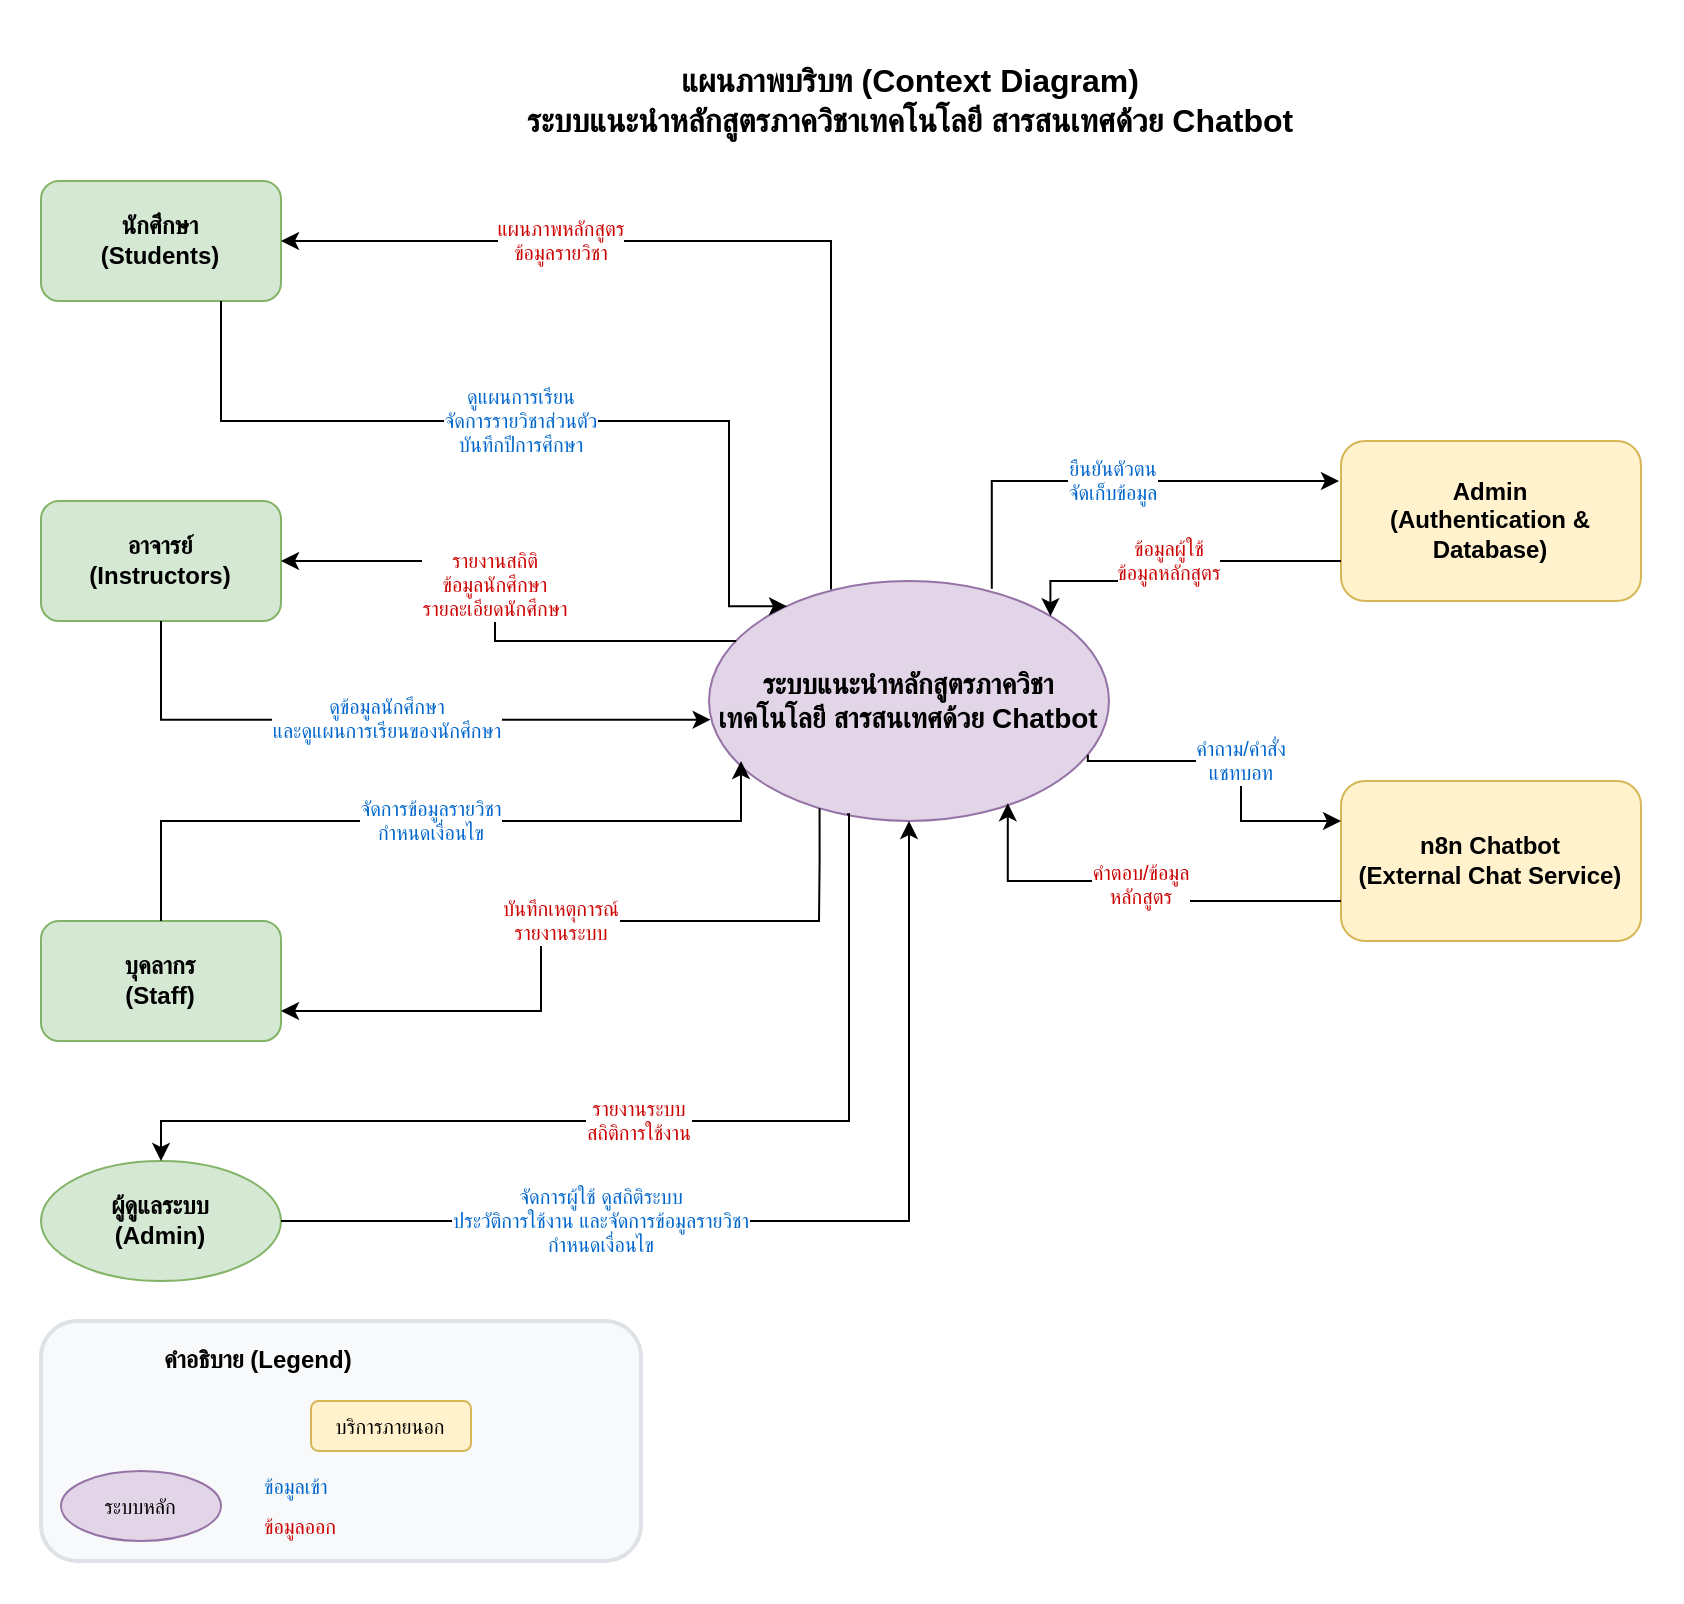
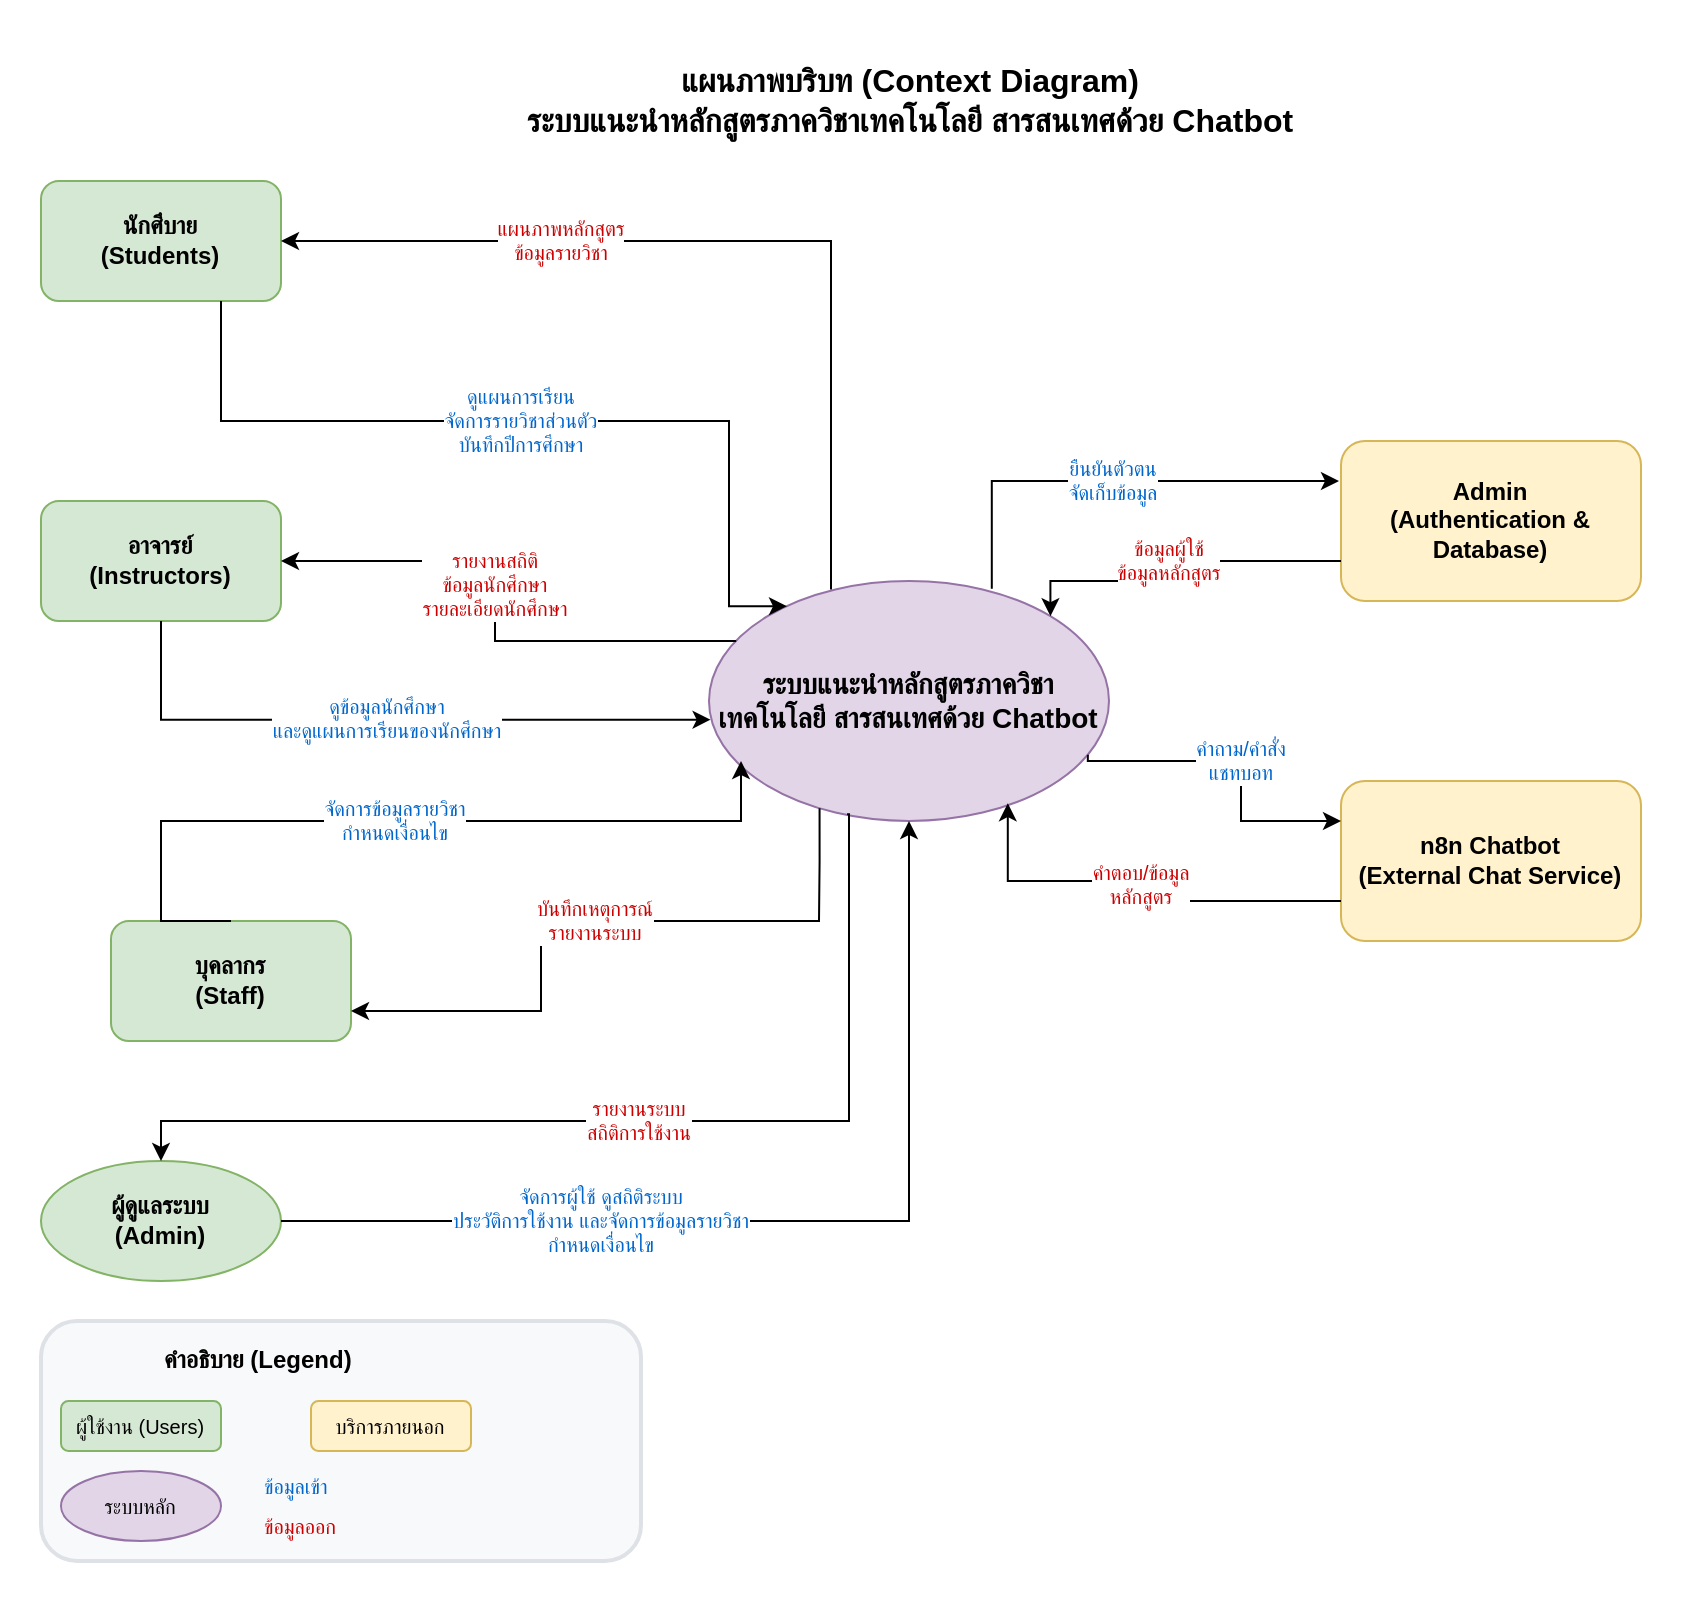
(161, 241) -> (161, 241)
(161, 981) -> (231, 981)
none -> (141, 1426)
